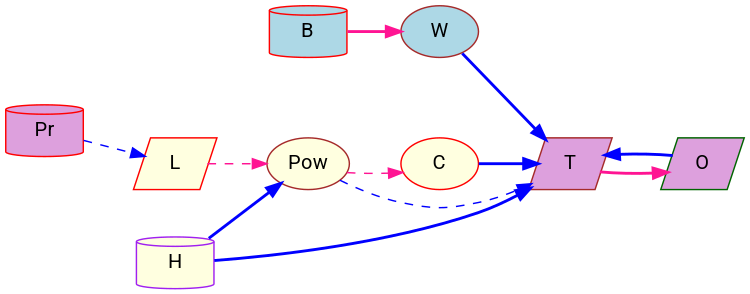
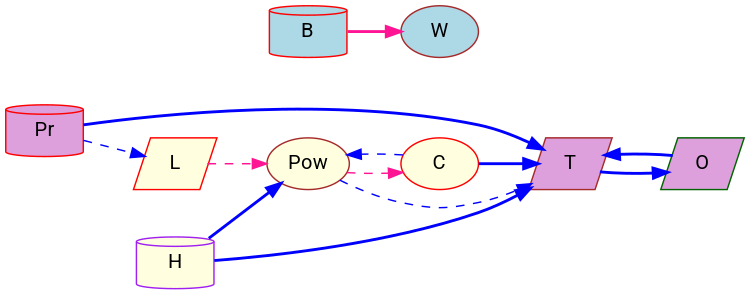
(499, 91) -> (308, 109)
none -> (382, 154)
(626, 173) -> (626, 173)
